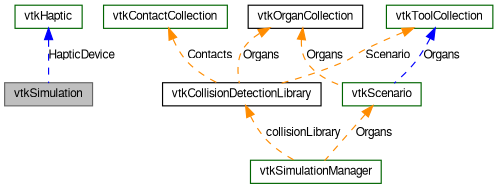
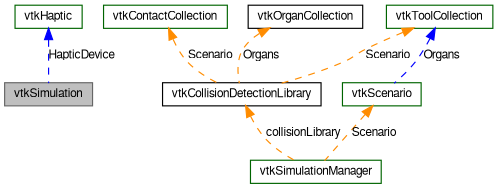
(211, 56) -> (211, 56)
(310, 66) -> none
(374, 133) -> (374, 133)
